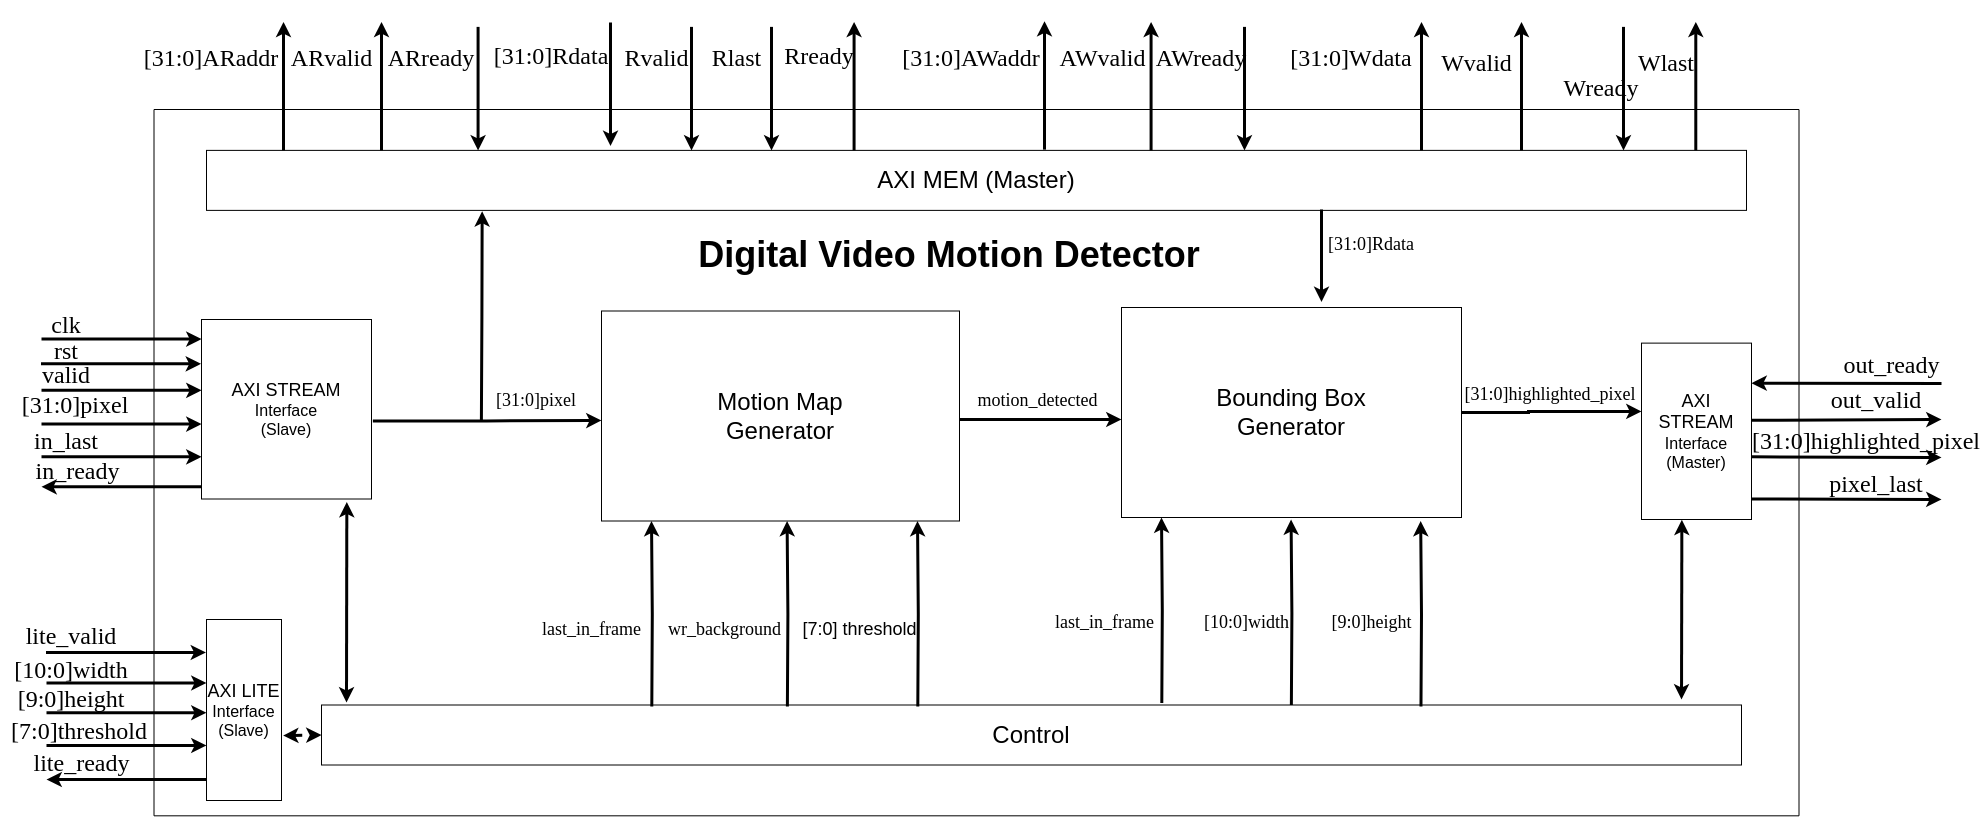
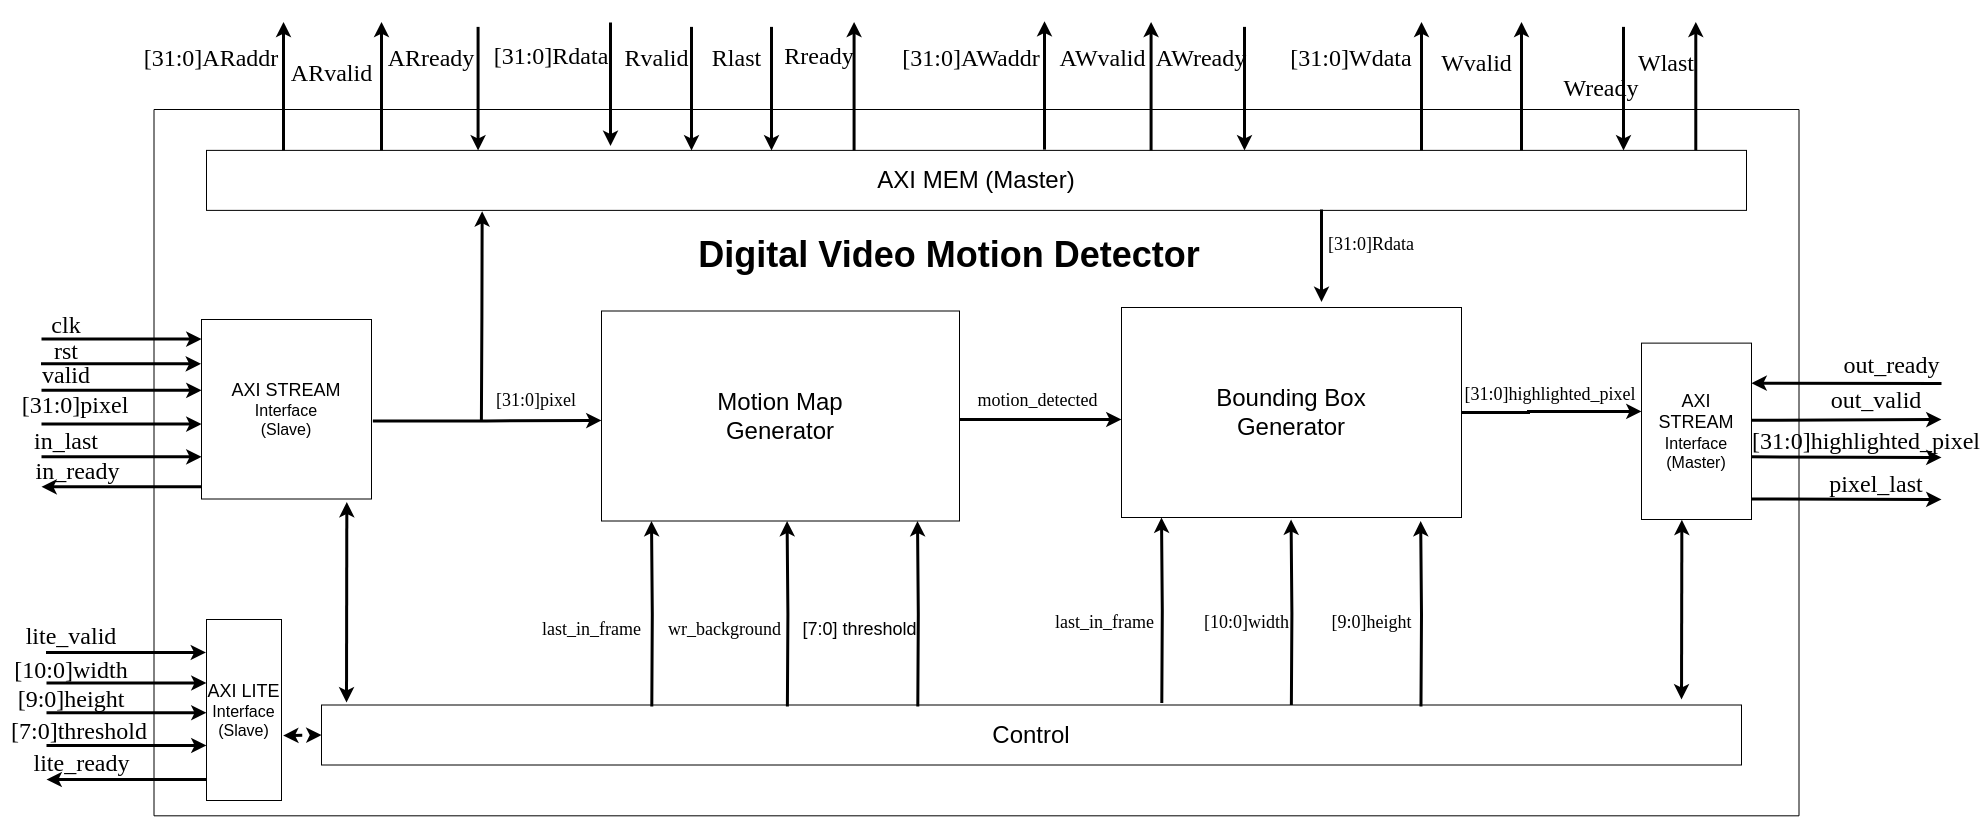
(332, 58) -> (332, 73)
